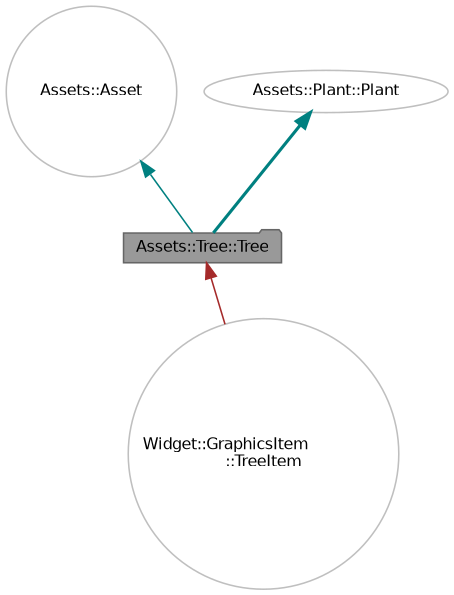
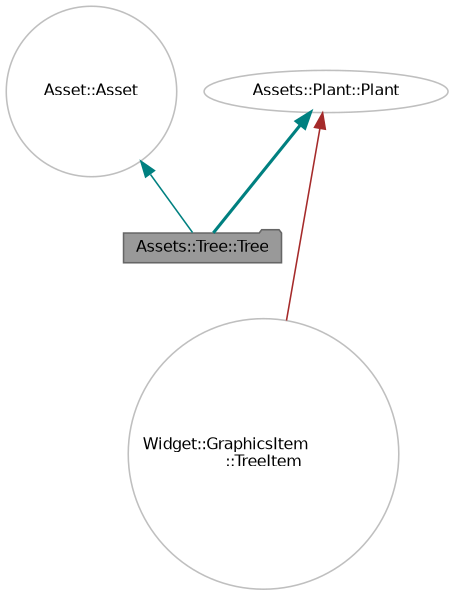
(91, 91) -> (91, 91)
(218, 301) -> (303, 225)
